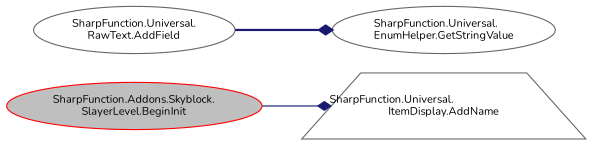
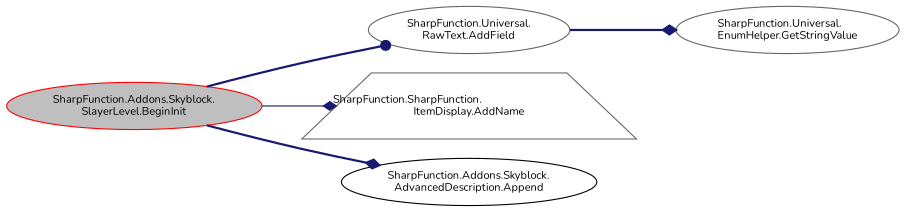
none -> (294, 65)
(444, 106) -> (469, 106)
none -> (469, 182)
